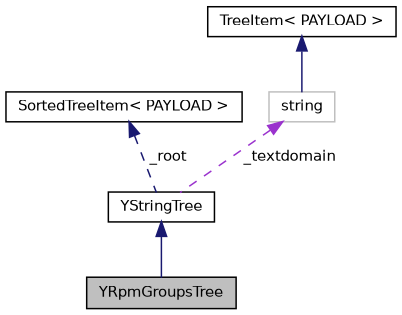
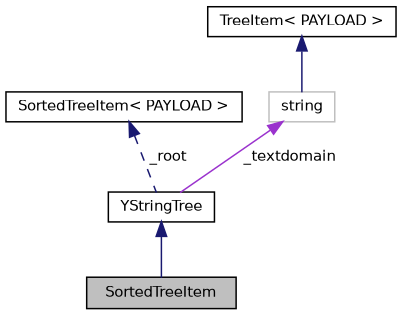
(225, 161) -> (225, 161)
(161, 293) -> (161, 293)
